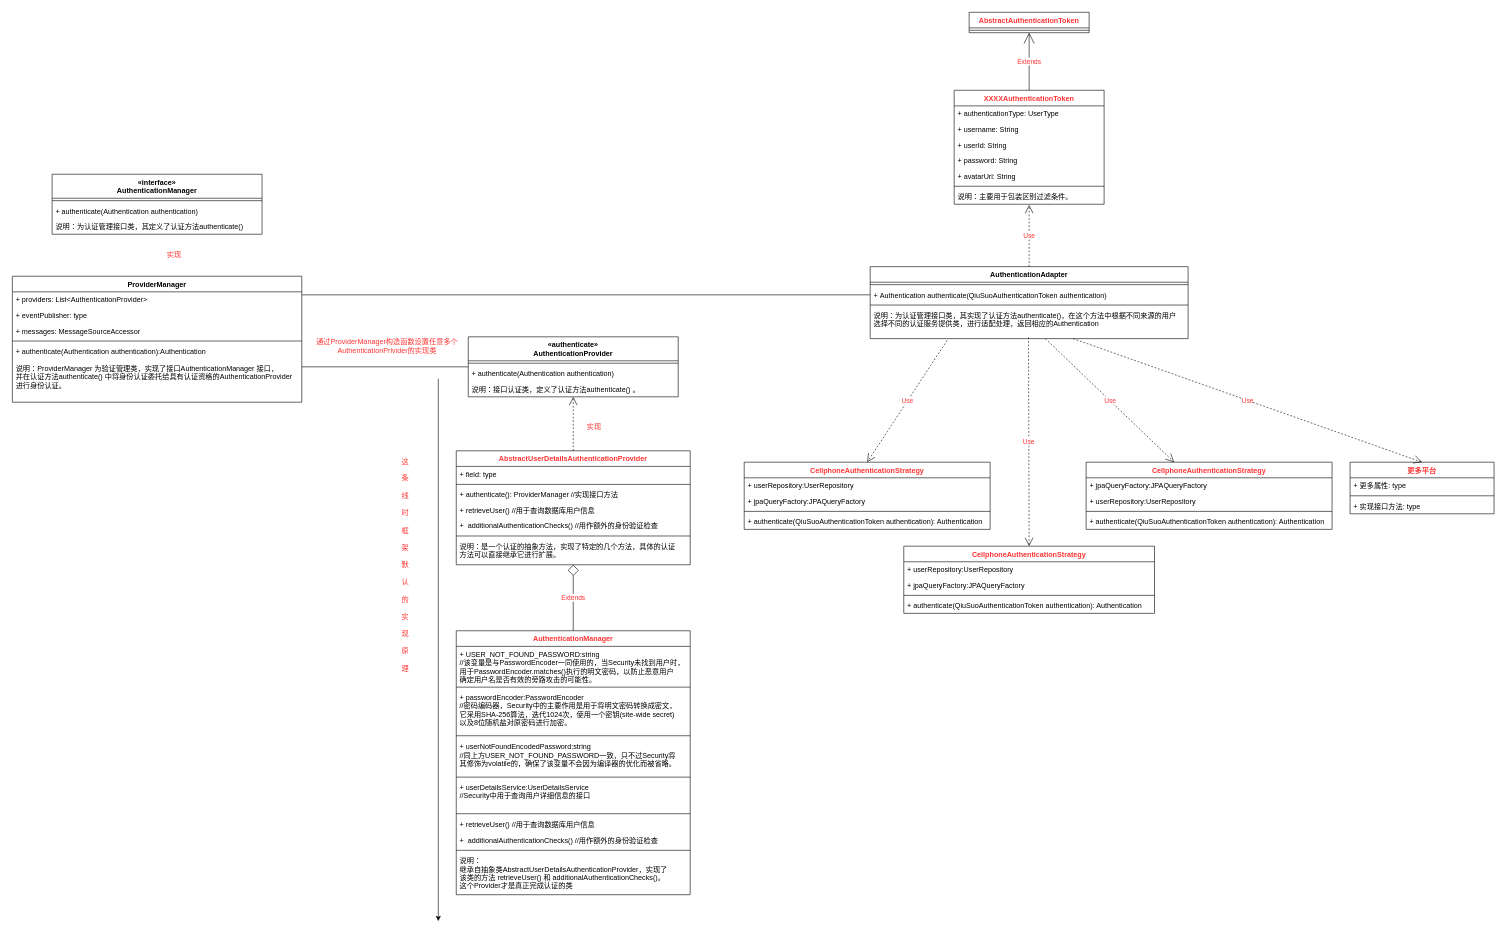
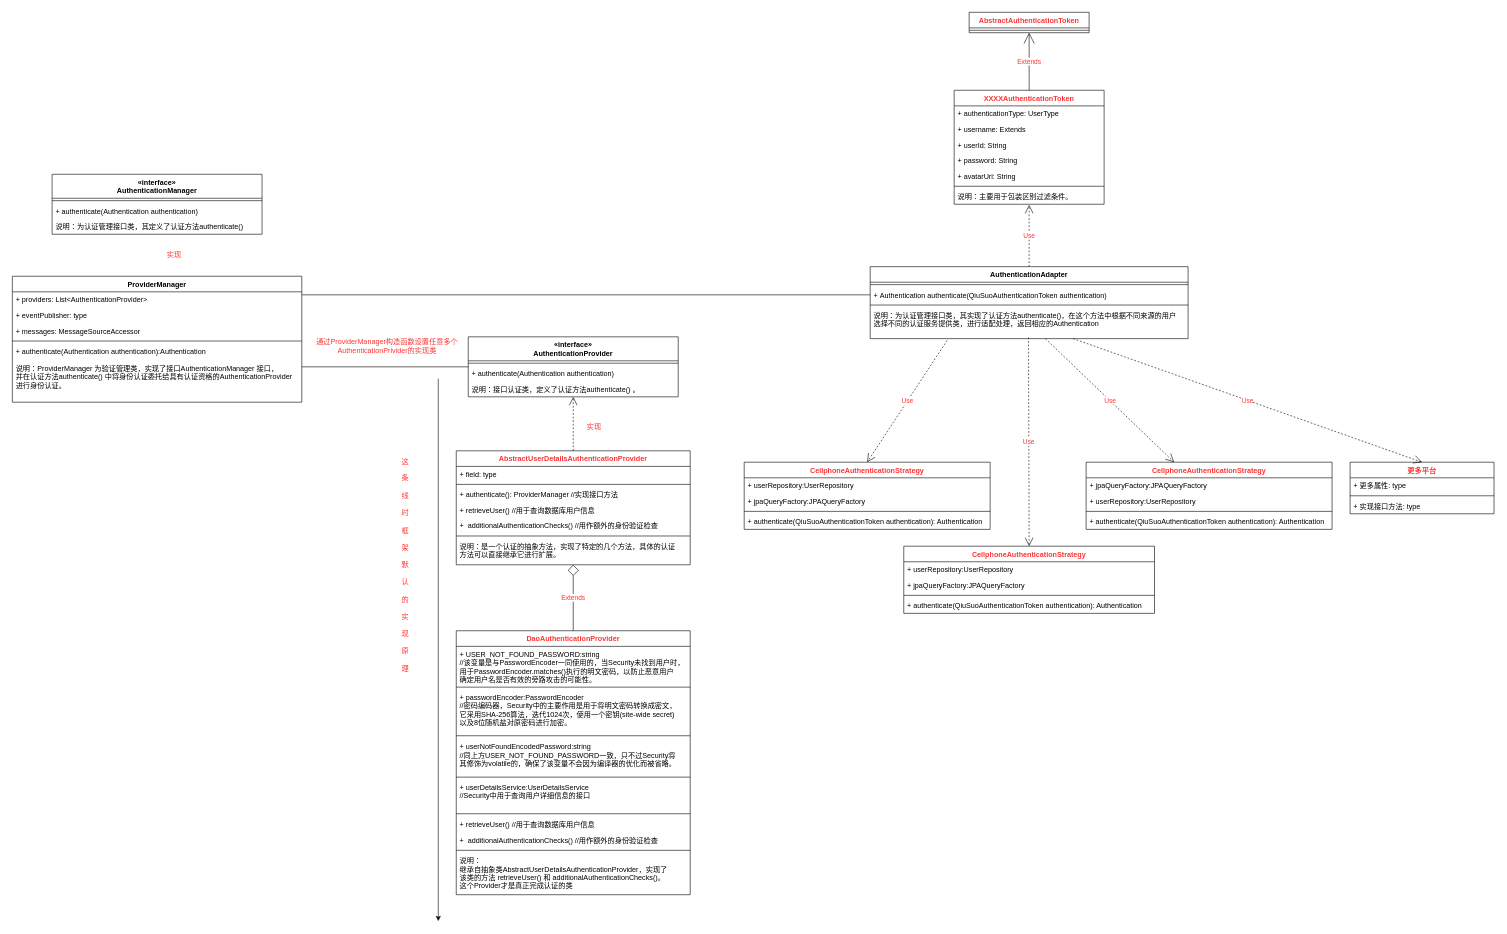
(992, 130) -> (995, 130)
(573, 345) -> (573, 345)
(573, 639) -> (573, 639)
